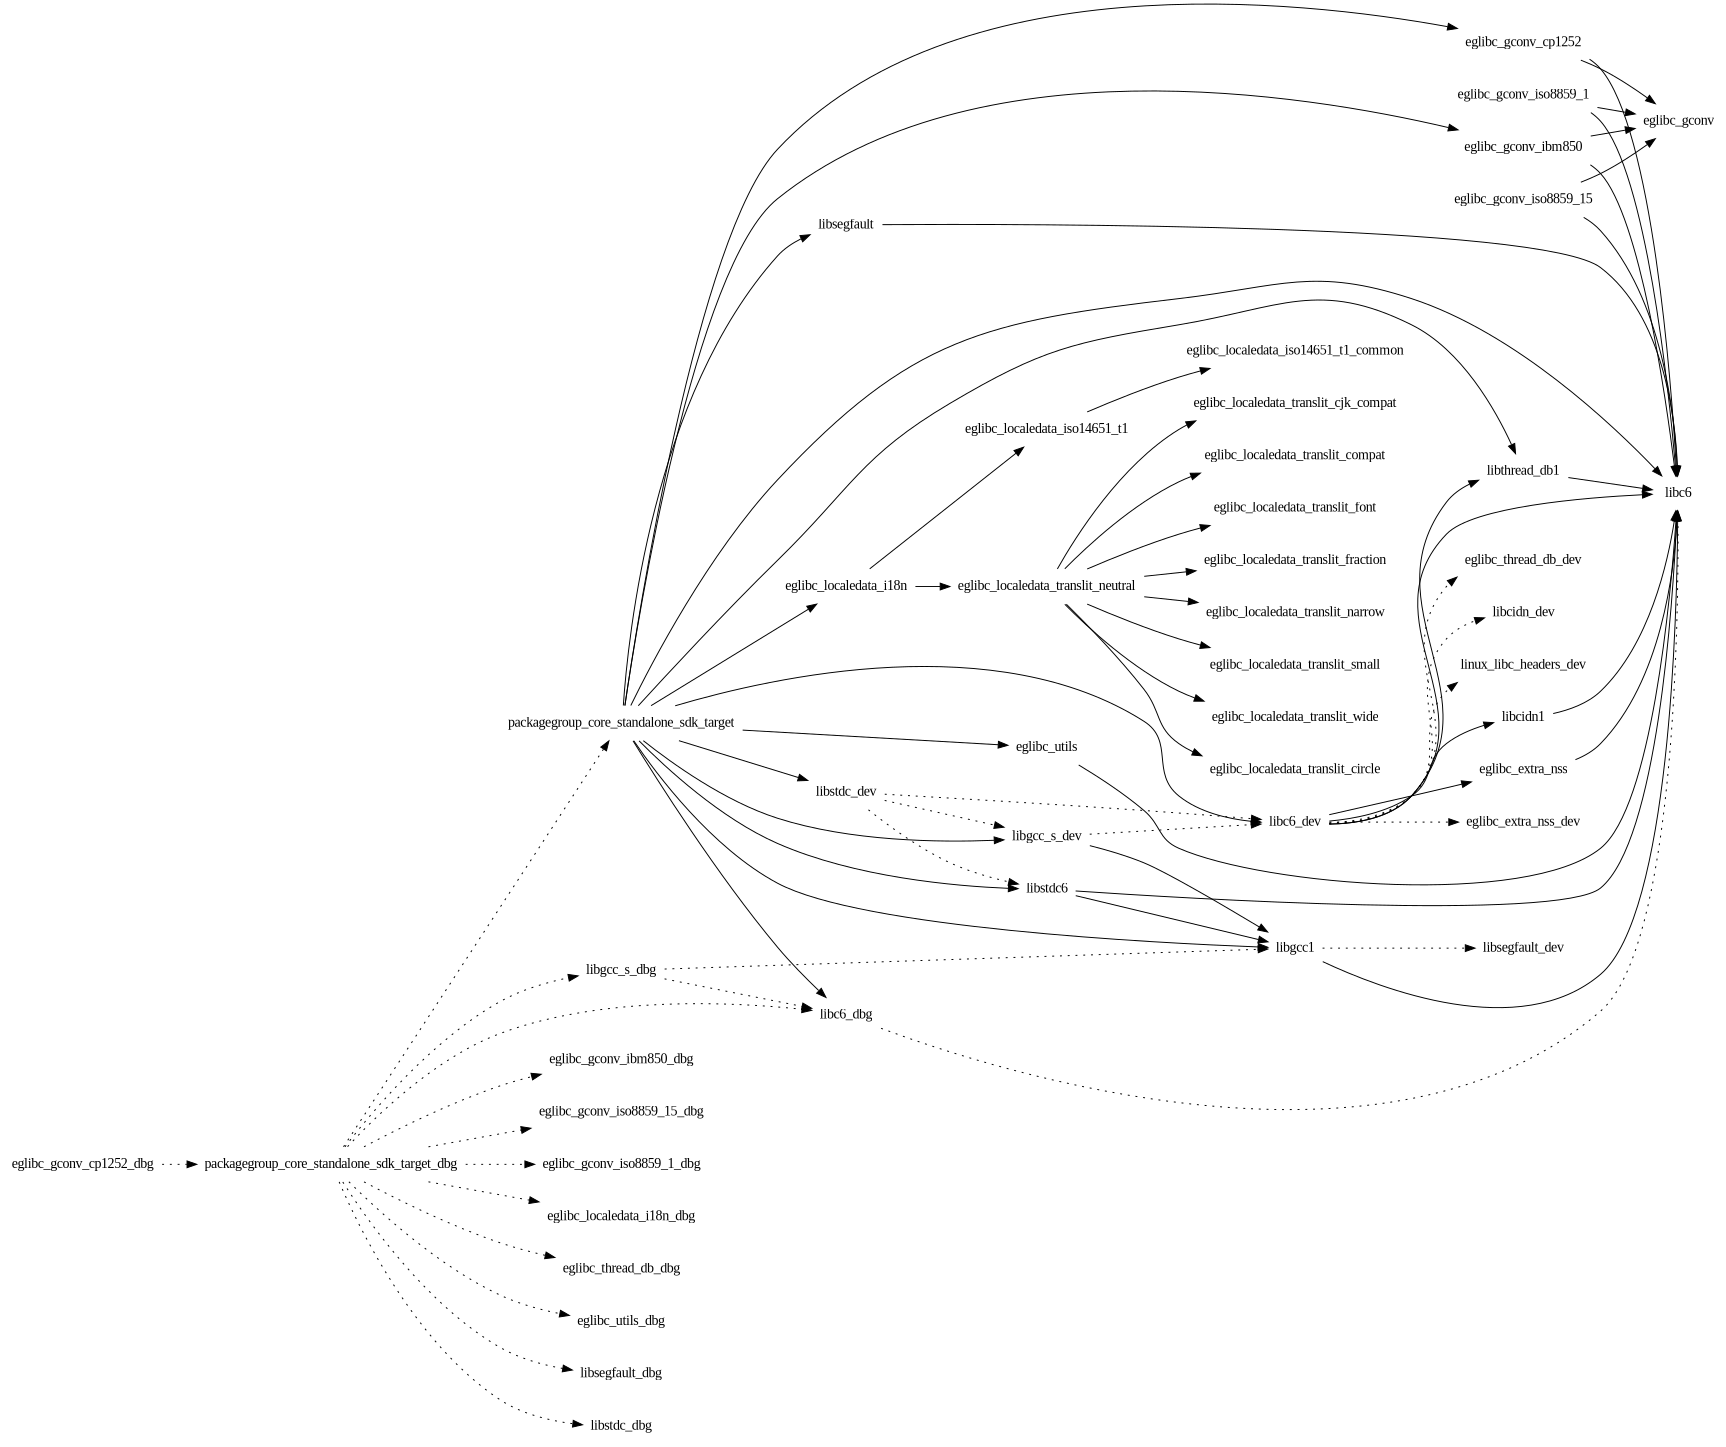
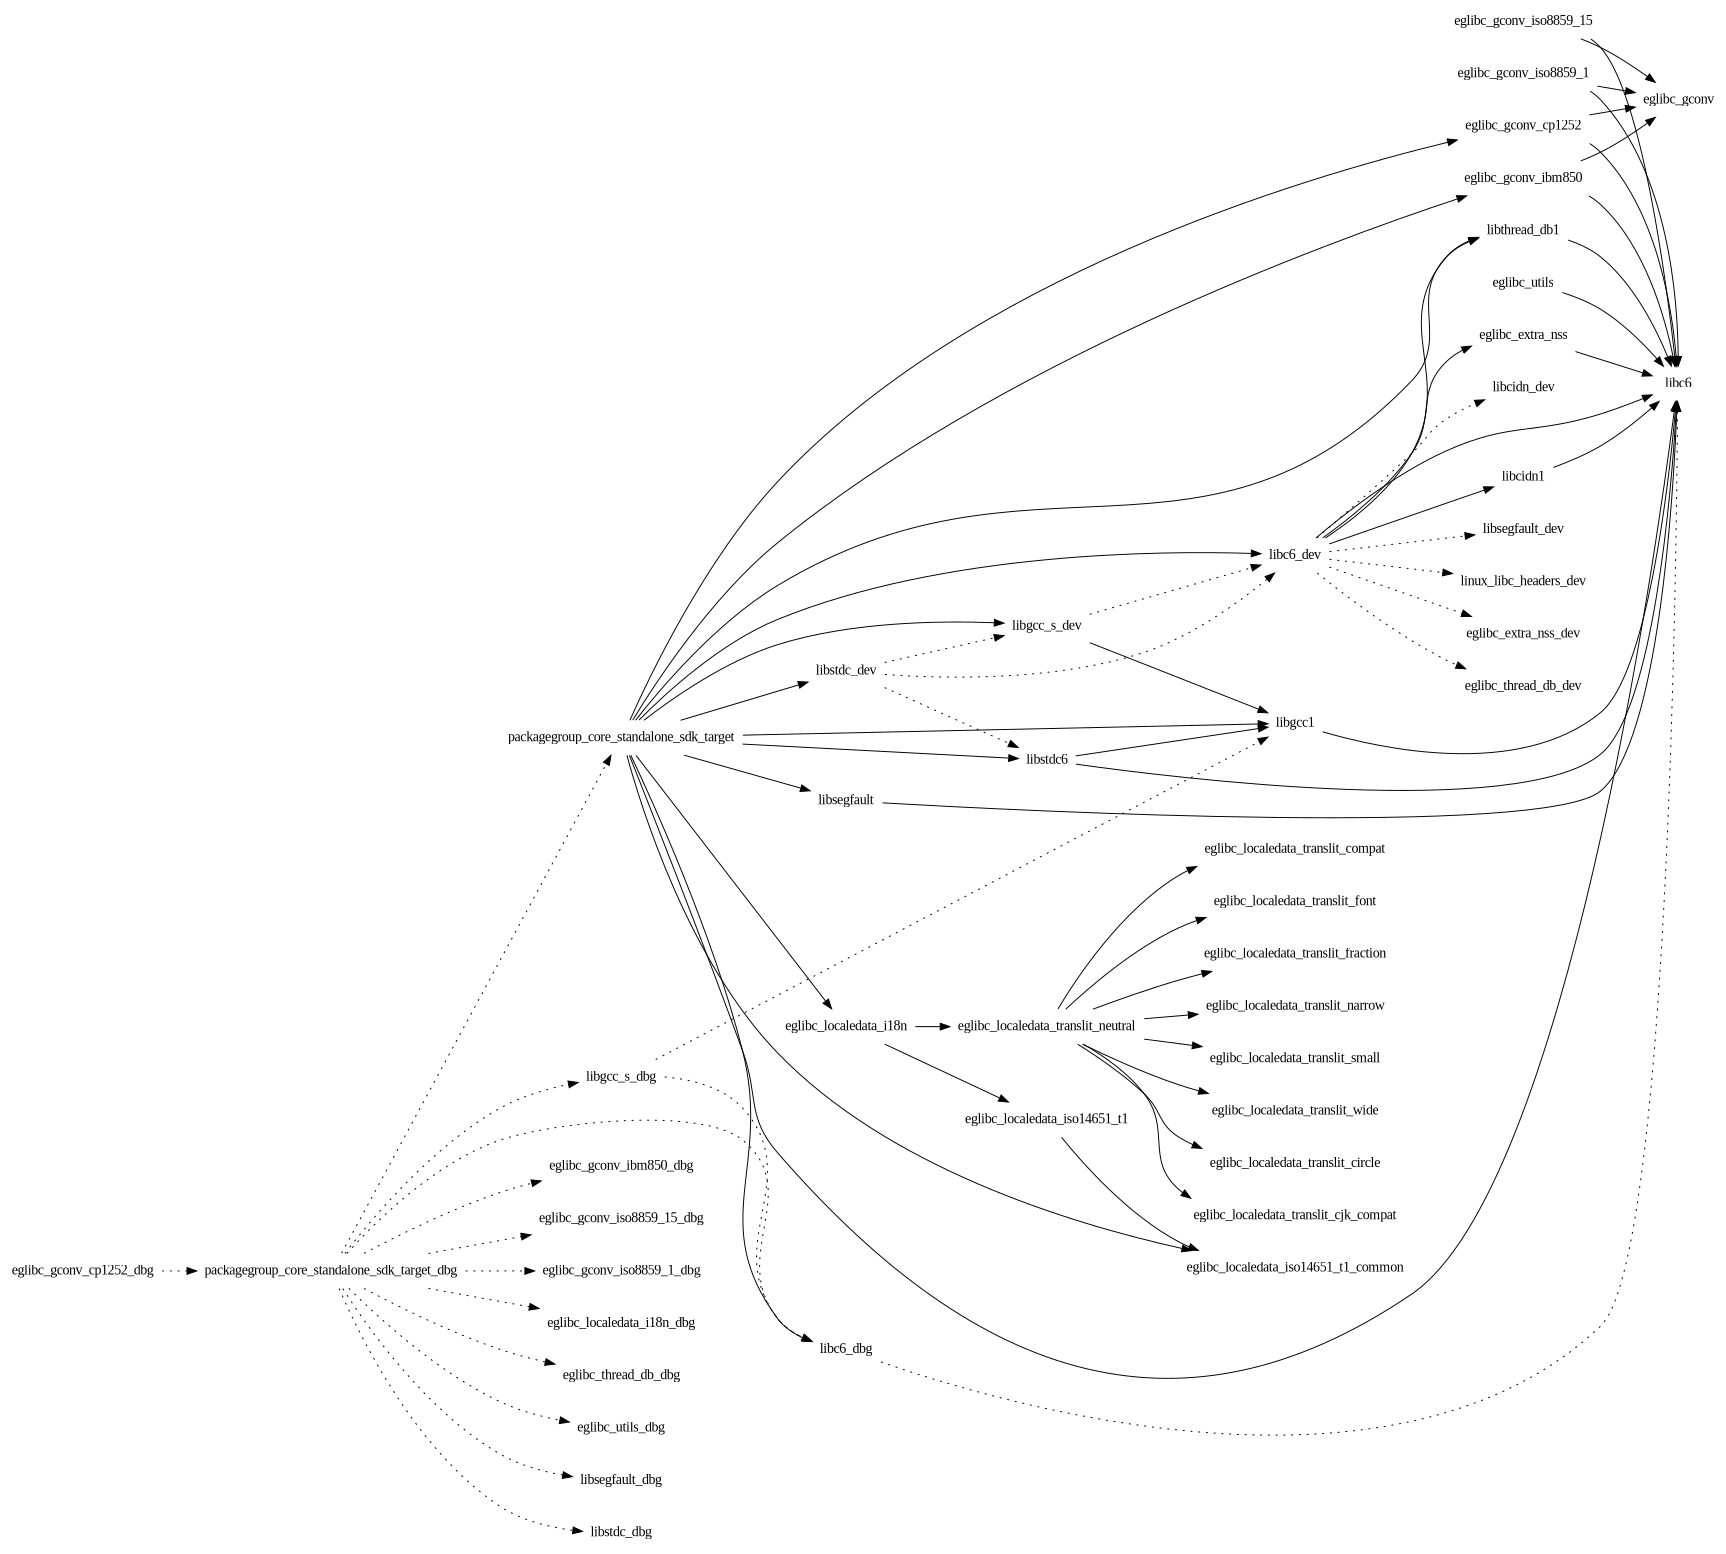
(870, 737) -> (821, 1093)
(1394, 948) -> (1397, 544)
